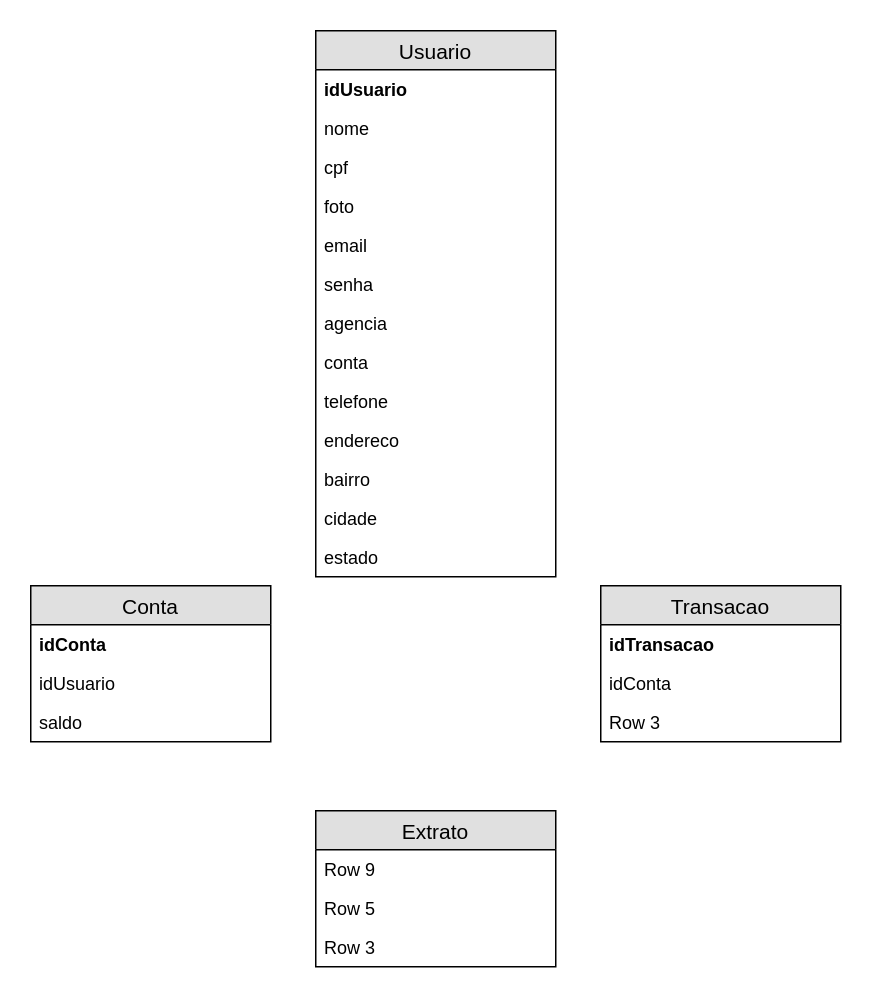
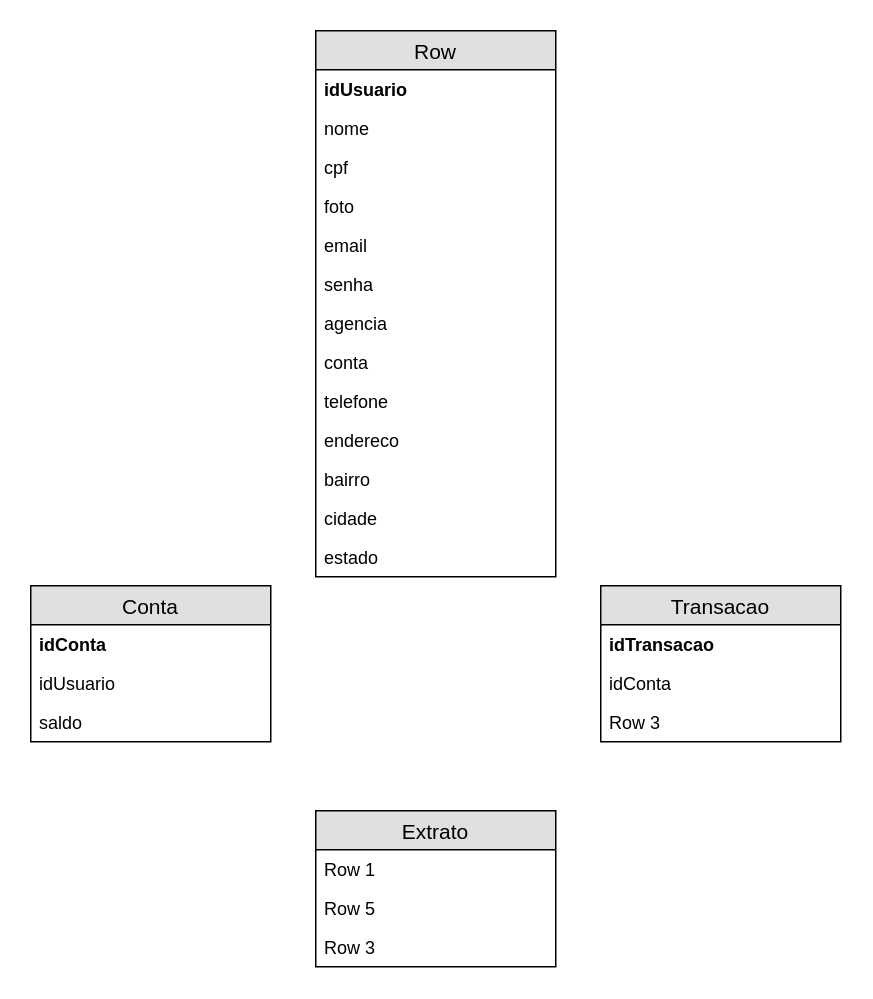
(435, 52) -> (435, 52)
(347, 870) -> (347, 870)
